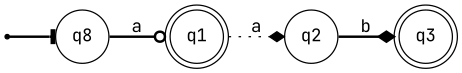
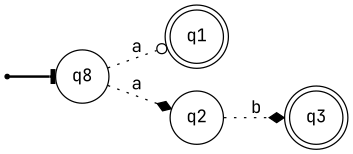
(132, 37) -> (132, 59)
(249, 37) -> (132, 95)
(359, 37) -> (246, 118)
